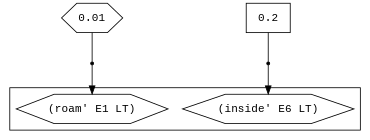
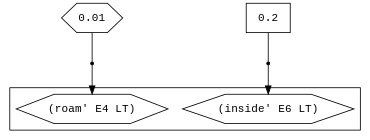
(92, 109) -> (92, 109)
